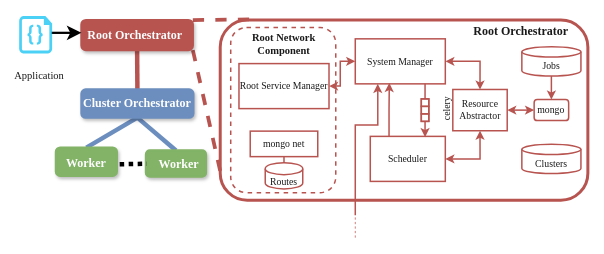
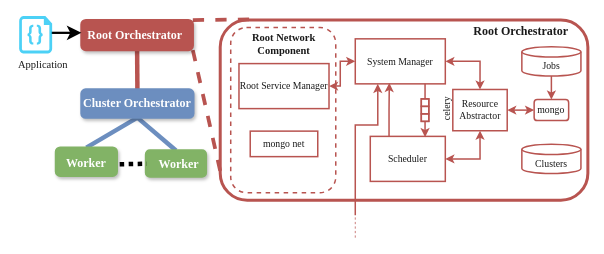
(39, 76) -> (43, 65)
(284, 158) -> none
(284, 176) -> none
